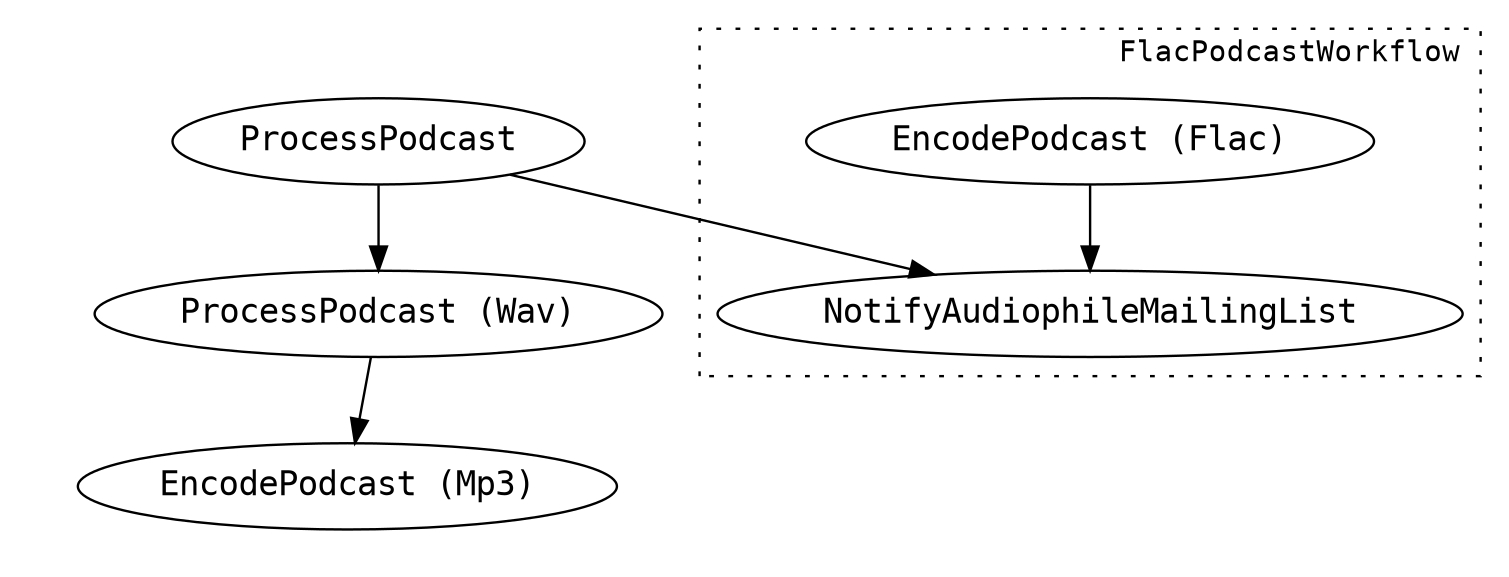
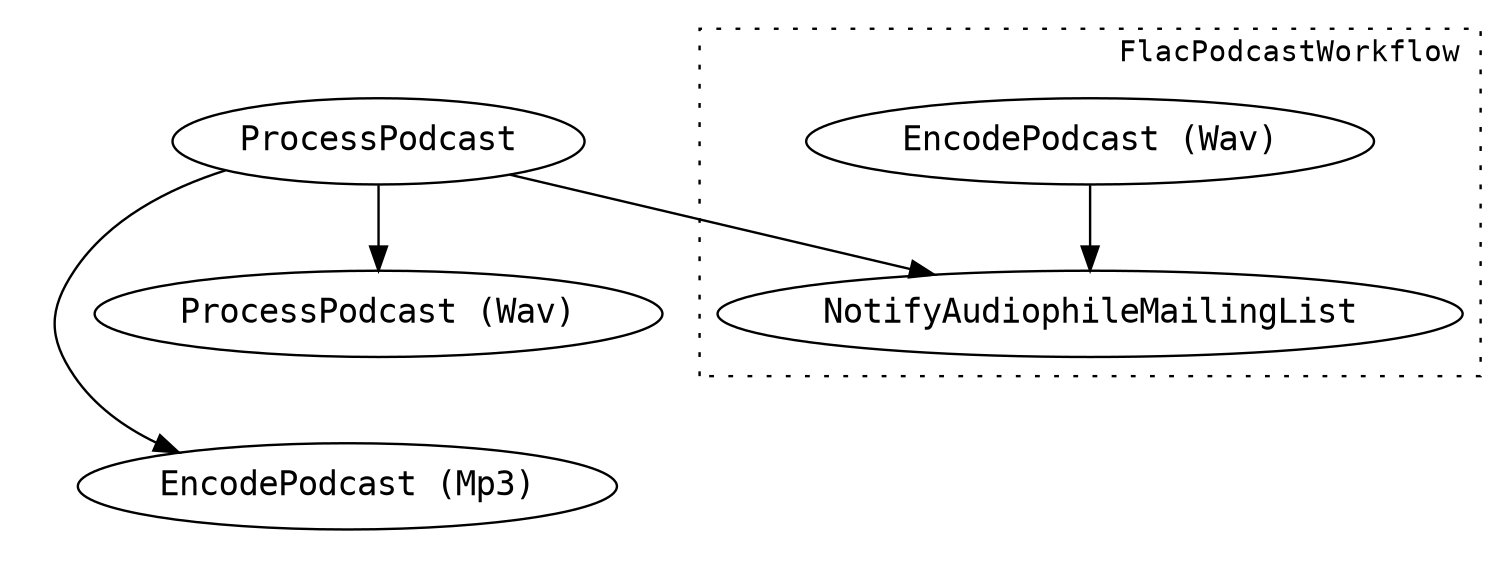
(1090, 141) -> (1090, 141)
(365, 388) -> (65, 286)
